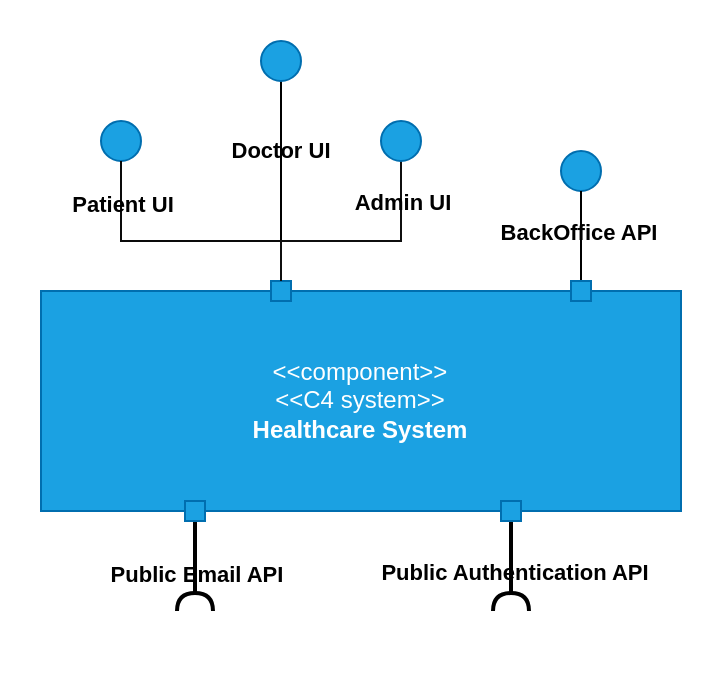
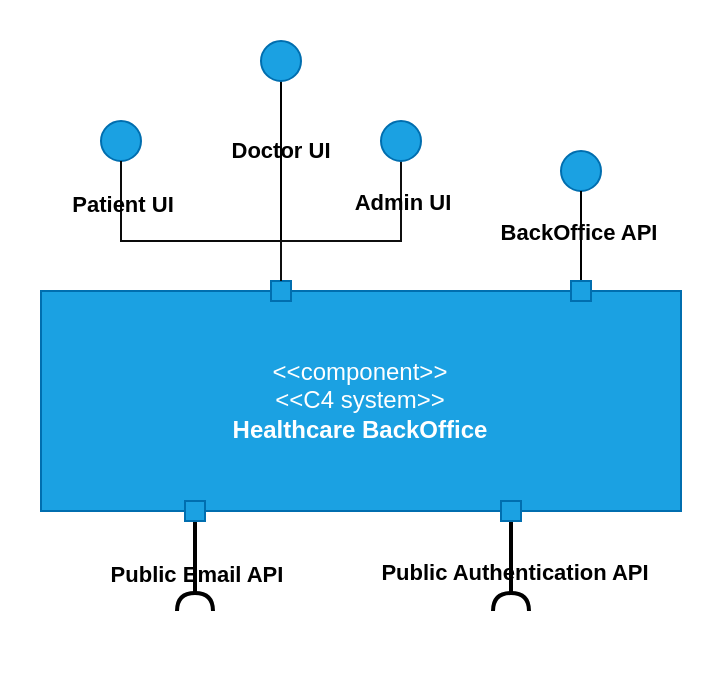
(361, 401) -> (361, 401)
